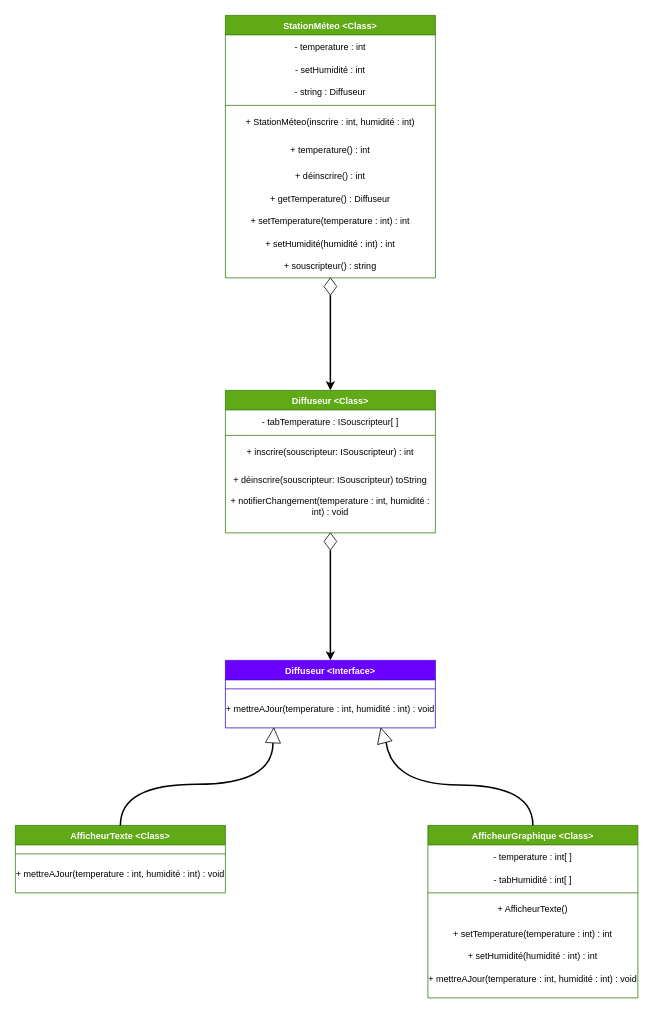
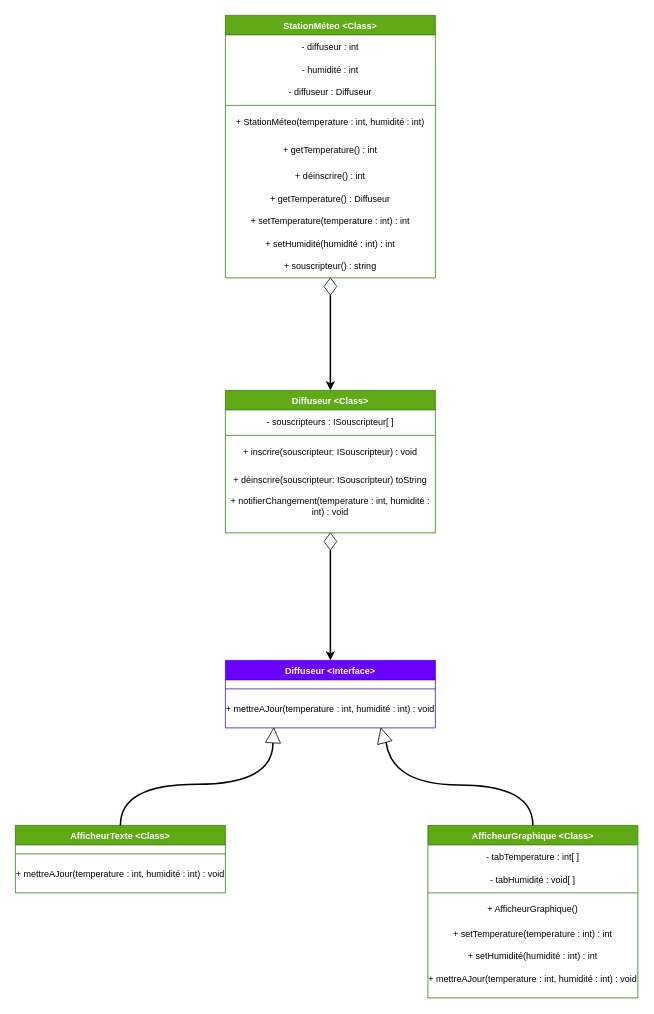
(330, 46) -> (330, 46)
(330, 69) -> (330, 69)
(330, 91) -> (330, 91)
(330, 122) -> (330, 122)
(330, 150) -> (330, 150)
(330, 421) -> (330, 421)
(330, 452) -> (330, 452)
(533, 856) -> (533, 856)
(533, 879) -> (533, 879)
(533, 909) -> (533, 909)
